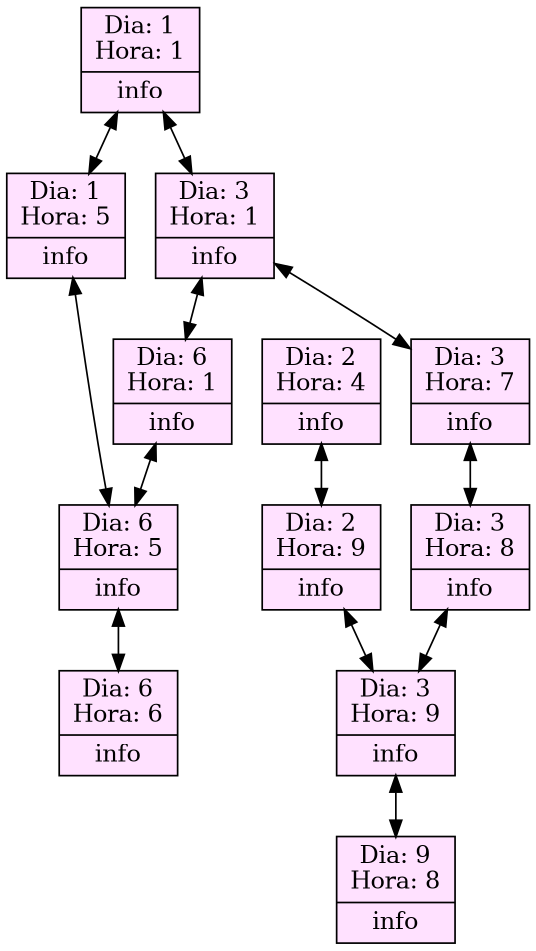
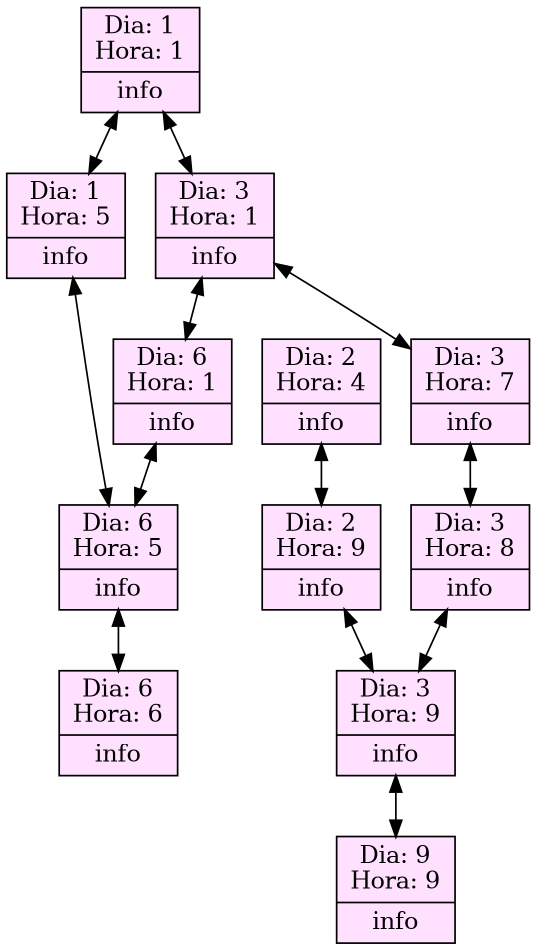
(396, 881) -> (396, 881)
